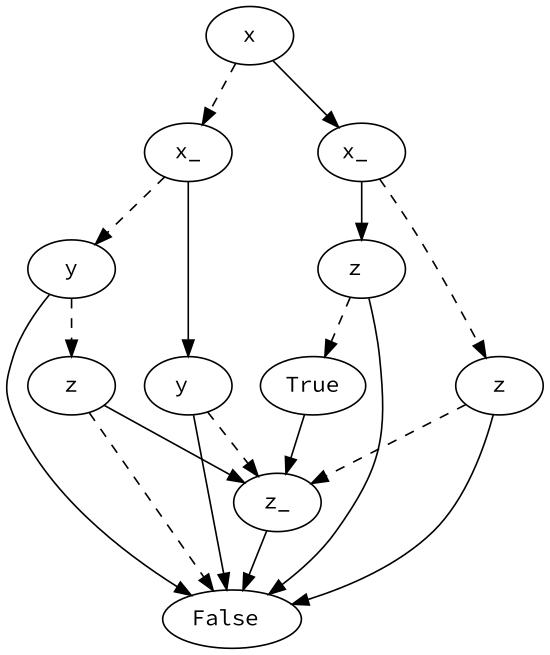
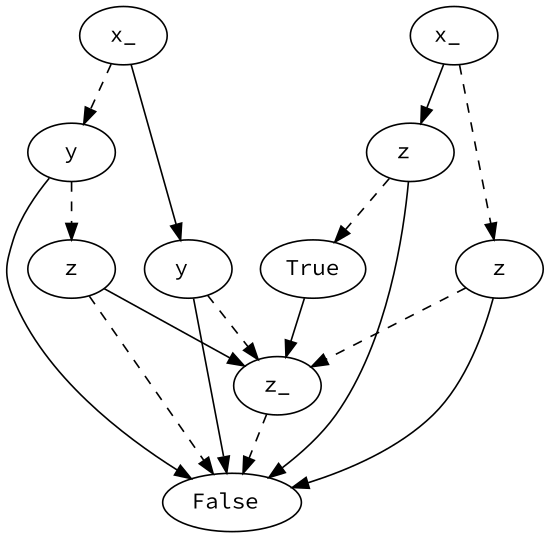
(250, 36) -> none
(258, 553) -> (258, 436)
